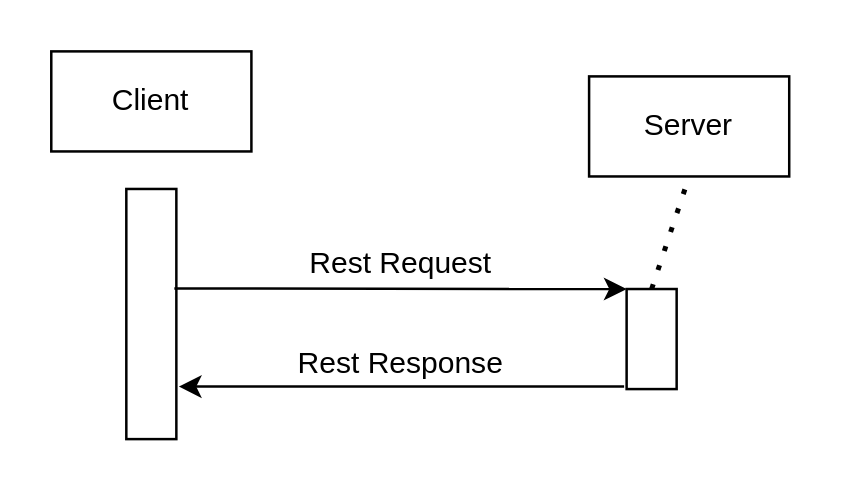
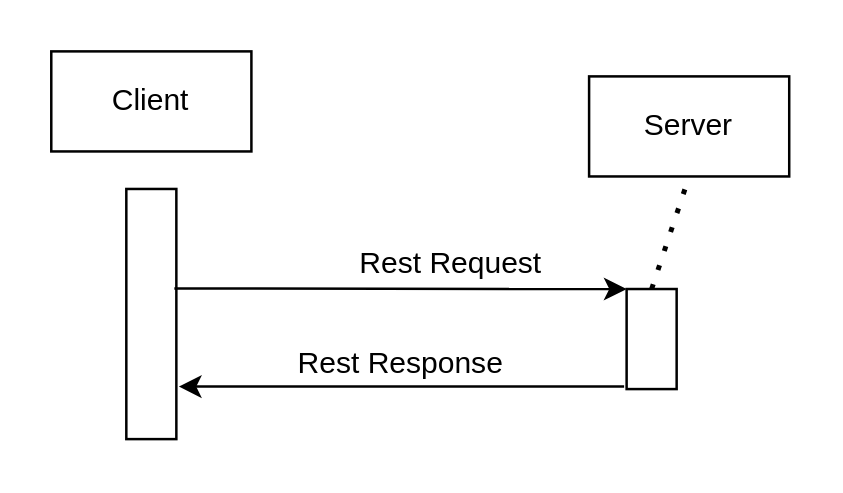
(401, 264) -> (451, 264)
